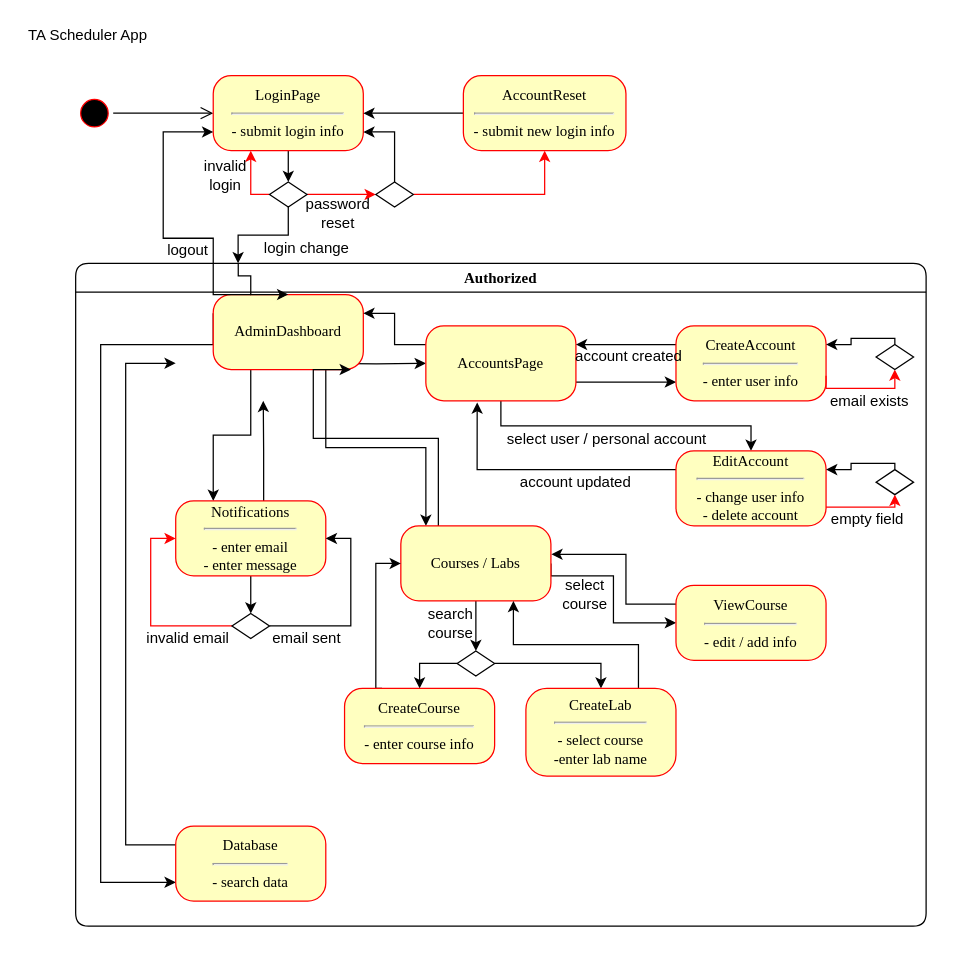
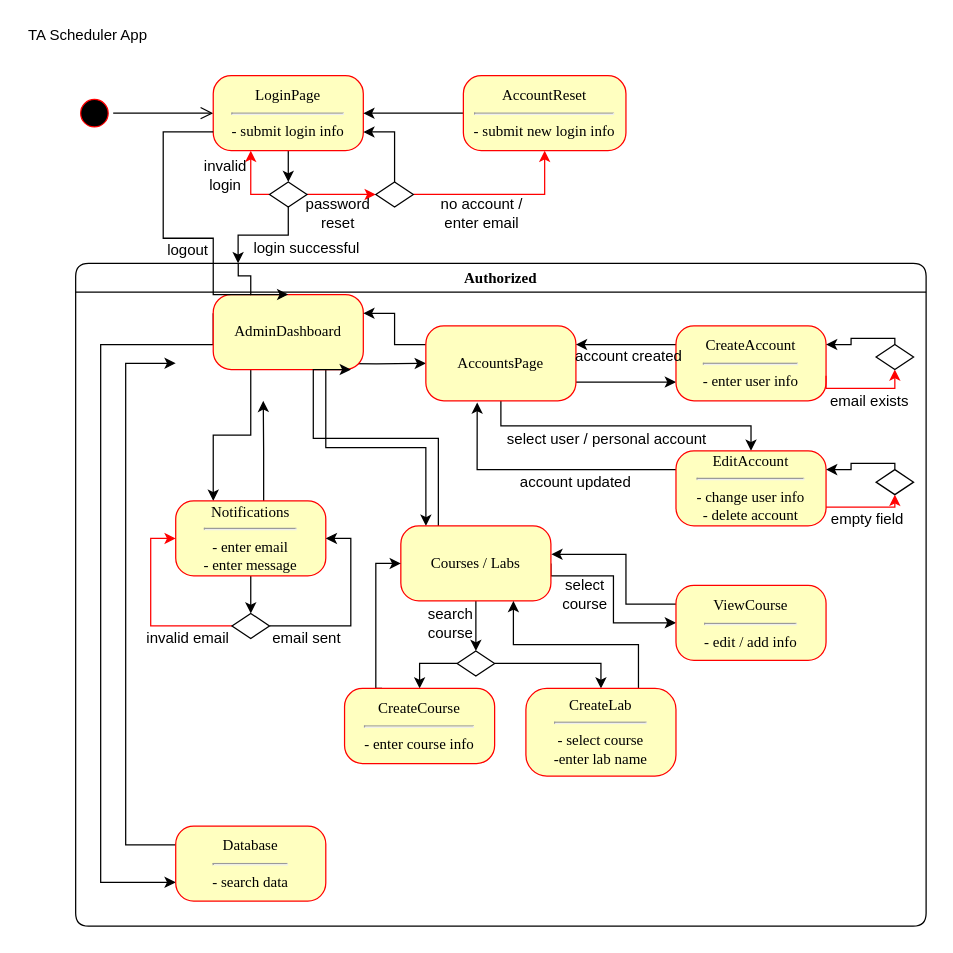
(203, 132) -> (206, 132)
none -> (482, 213)
(307, 248) -> (307, 248)
